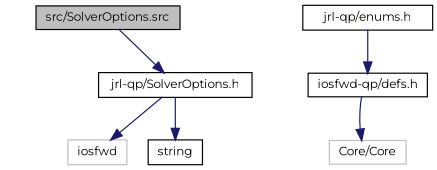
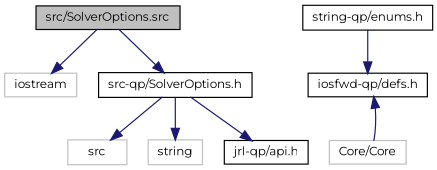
(368, 18) -> (368, 18)
none -> (41, 85)
(175, 85) -> (175, 85)
(360, 113) -> (376, 125)
(97, 152) -> (97, 152)
(175, 152) -> (175, 152)
none -> (266, 152)
